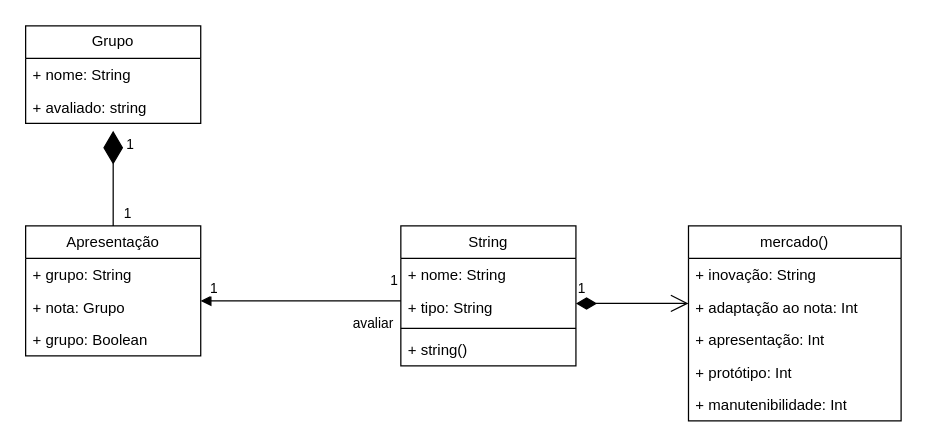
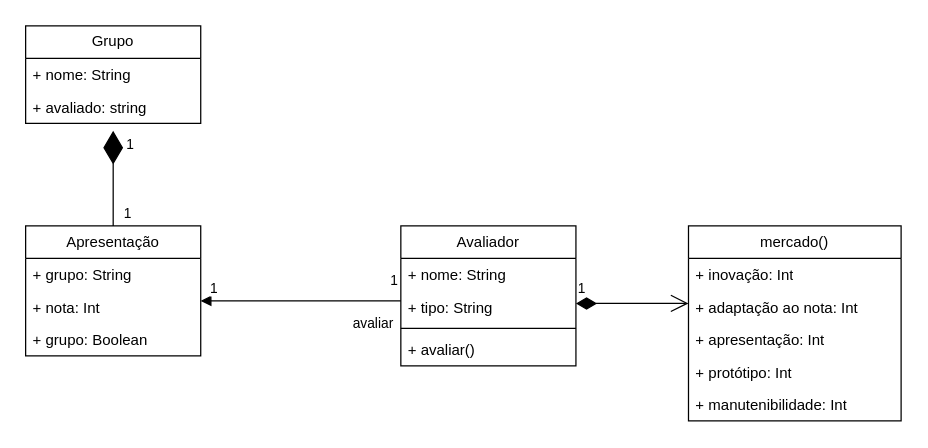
(488, 242) -> (488, 242)
(761, 276) -> (751, 276)
(82, 308) -> (73, 308)
(446, 351) -> (448, 351)
